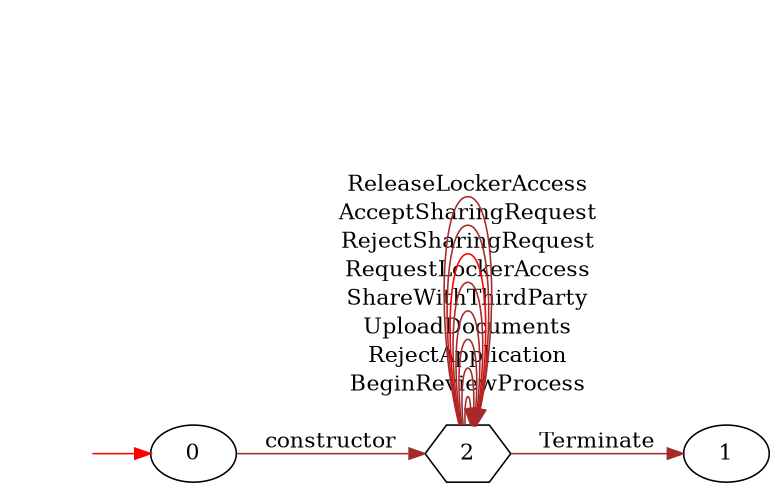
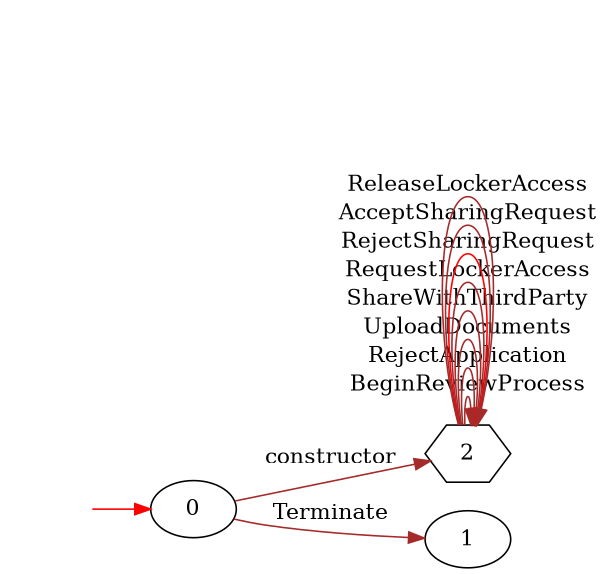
(589, 454) -> (321, 532)
